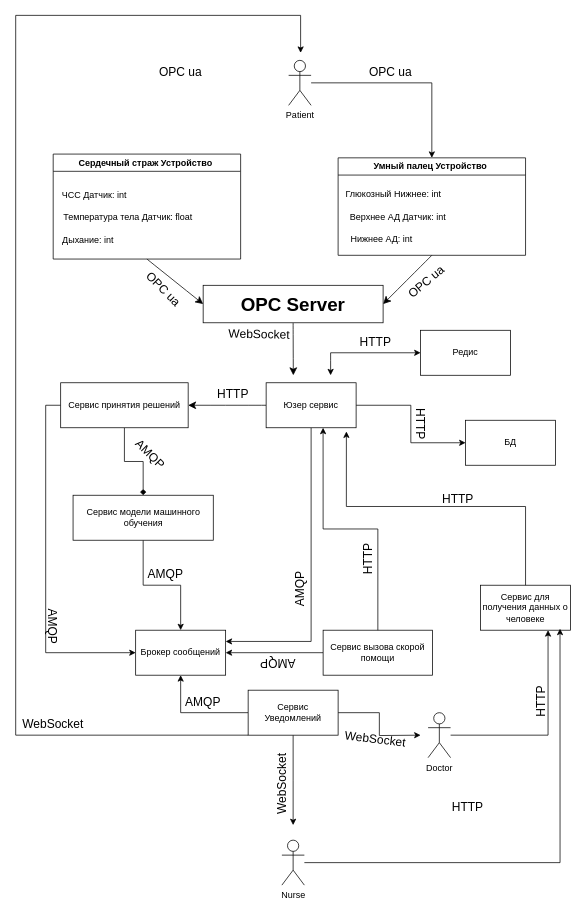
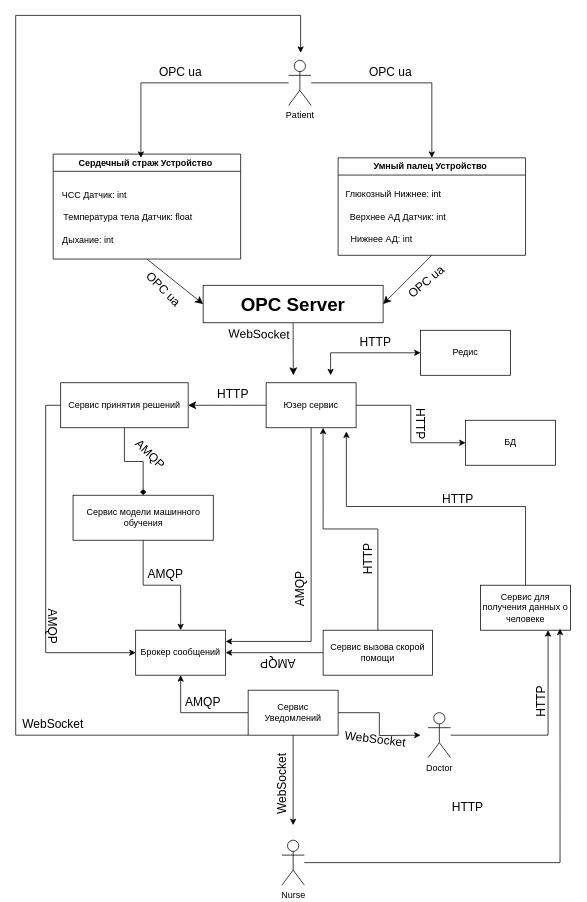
none -> (214, 83)
